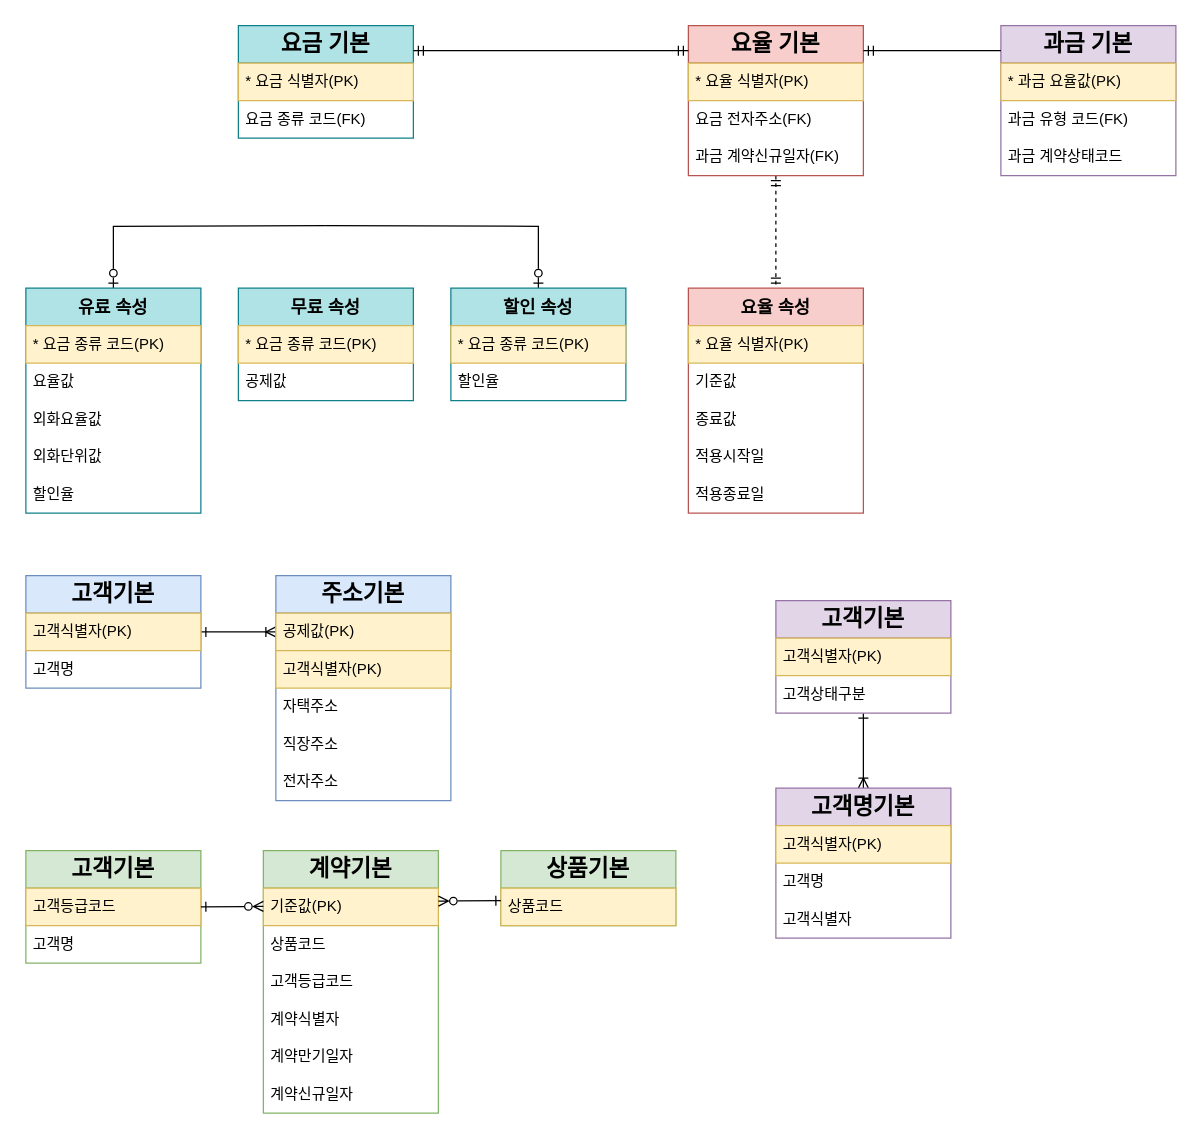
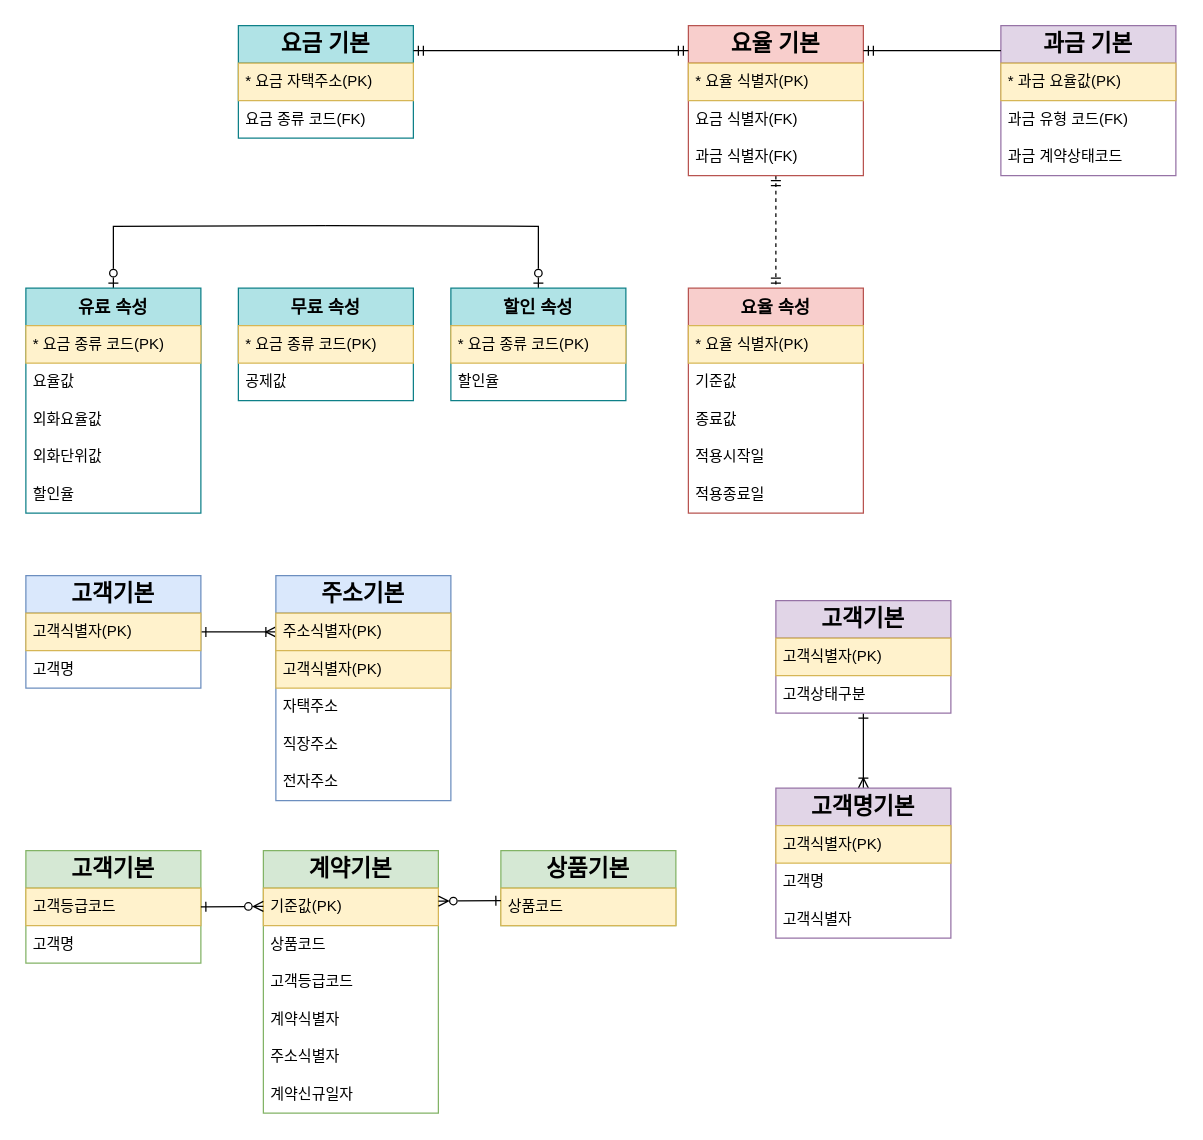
(309, 82) -> (316, 82)
(760, 119) -> (752, 119)
(775, 157) -> (752, 157)
(322, 632) -> (337, 632)
(316, 1057) -> (308, 1057)
